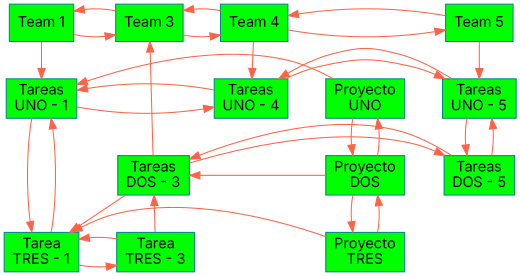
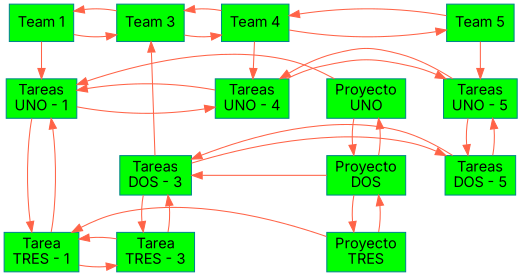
(102, 211) -> (142, 202)
